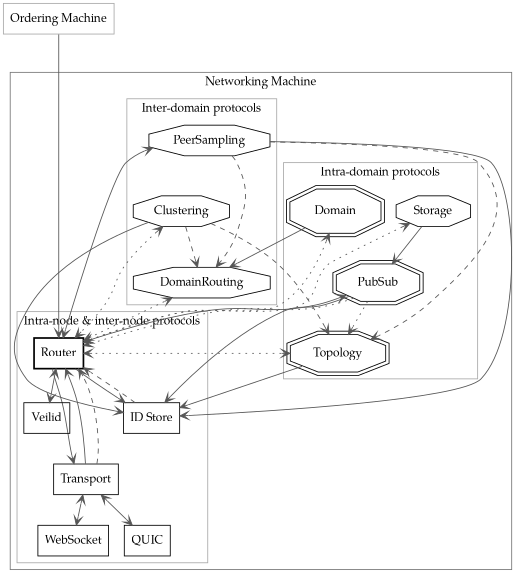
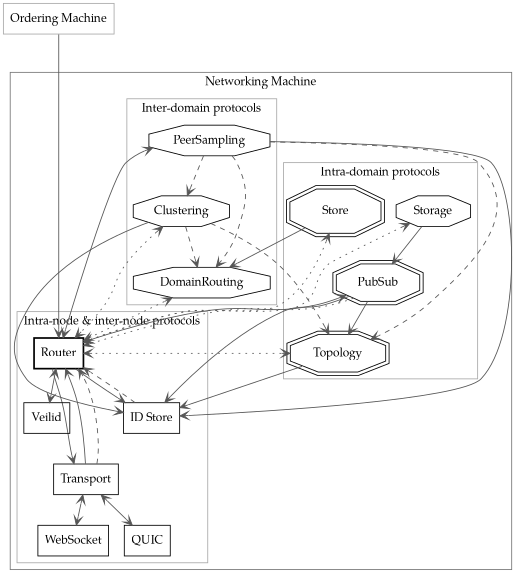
none -> (197, 172)
(335, 211) -> (335, 211)
(360, 314) -> (360, 314)
